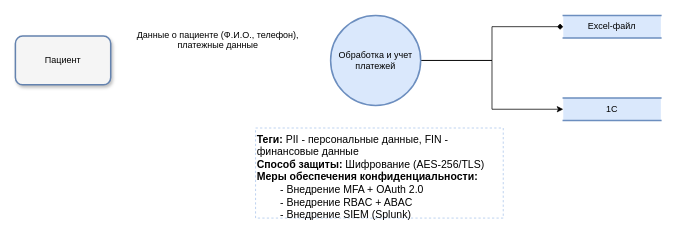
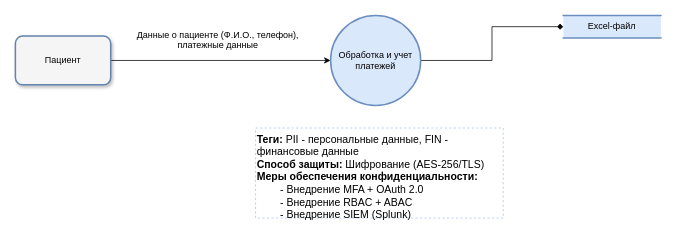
none -> (218, 60)
(524, 109) -> none
(612, 109) -> none
